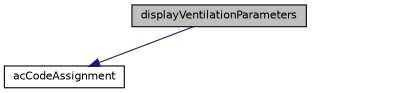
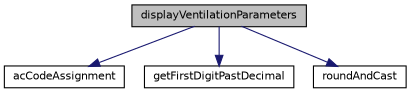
none -> (219, 77)
none -> (360, 77)
